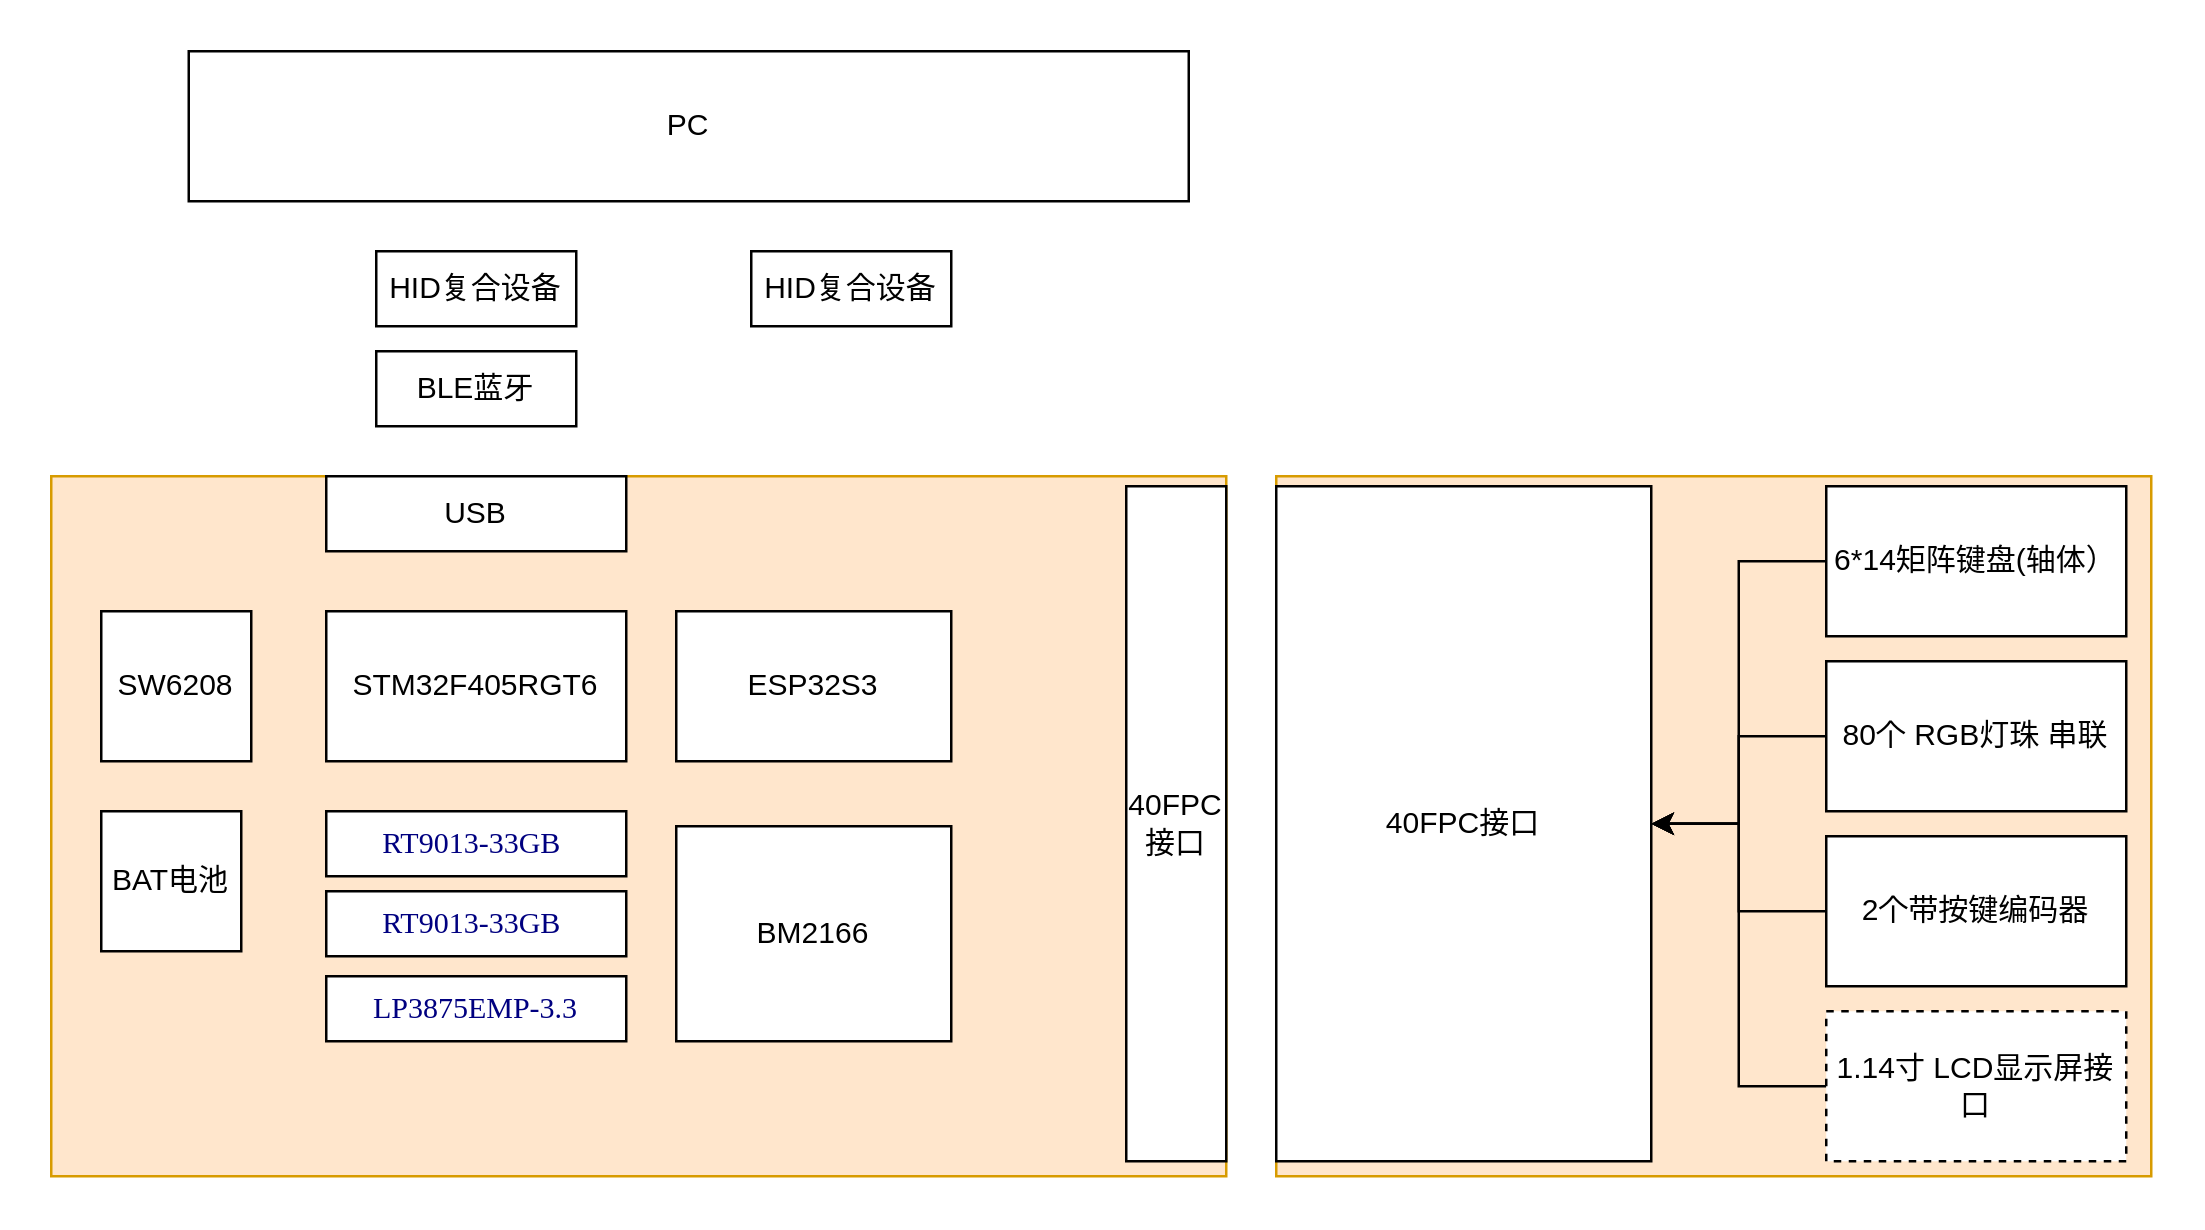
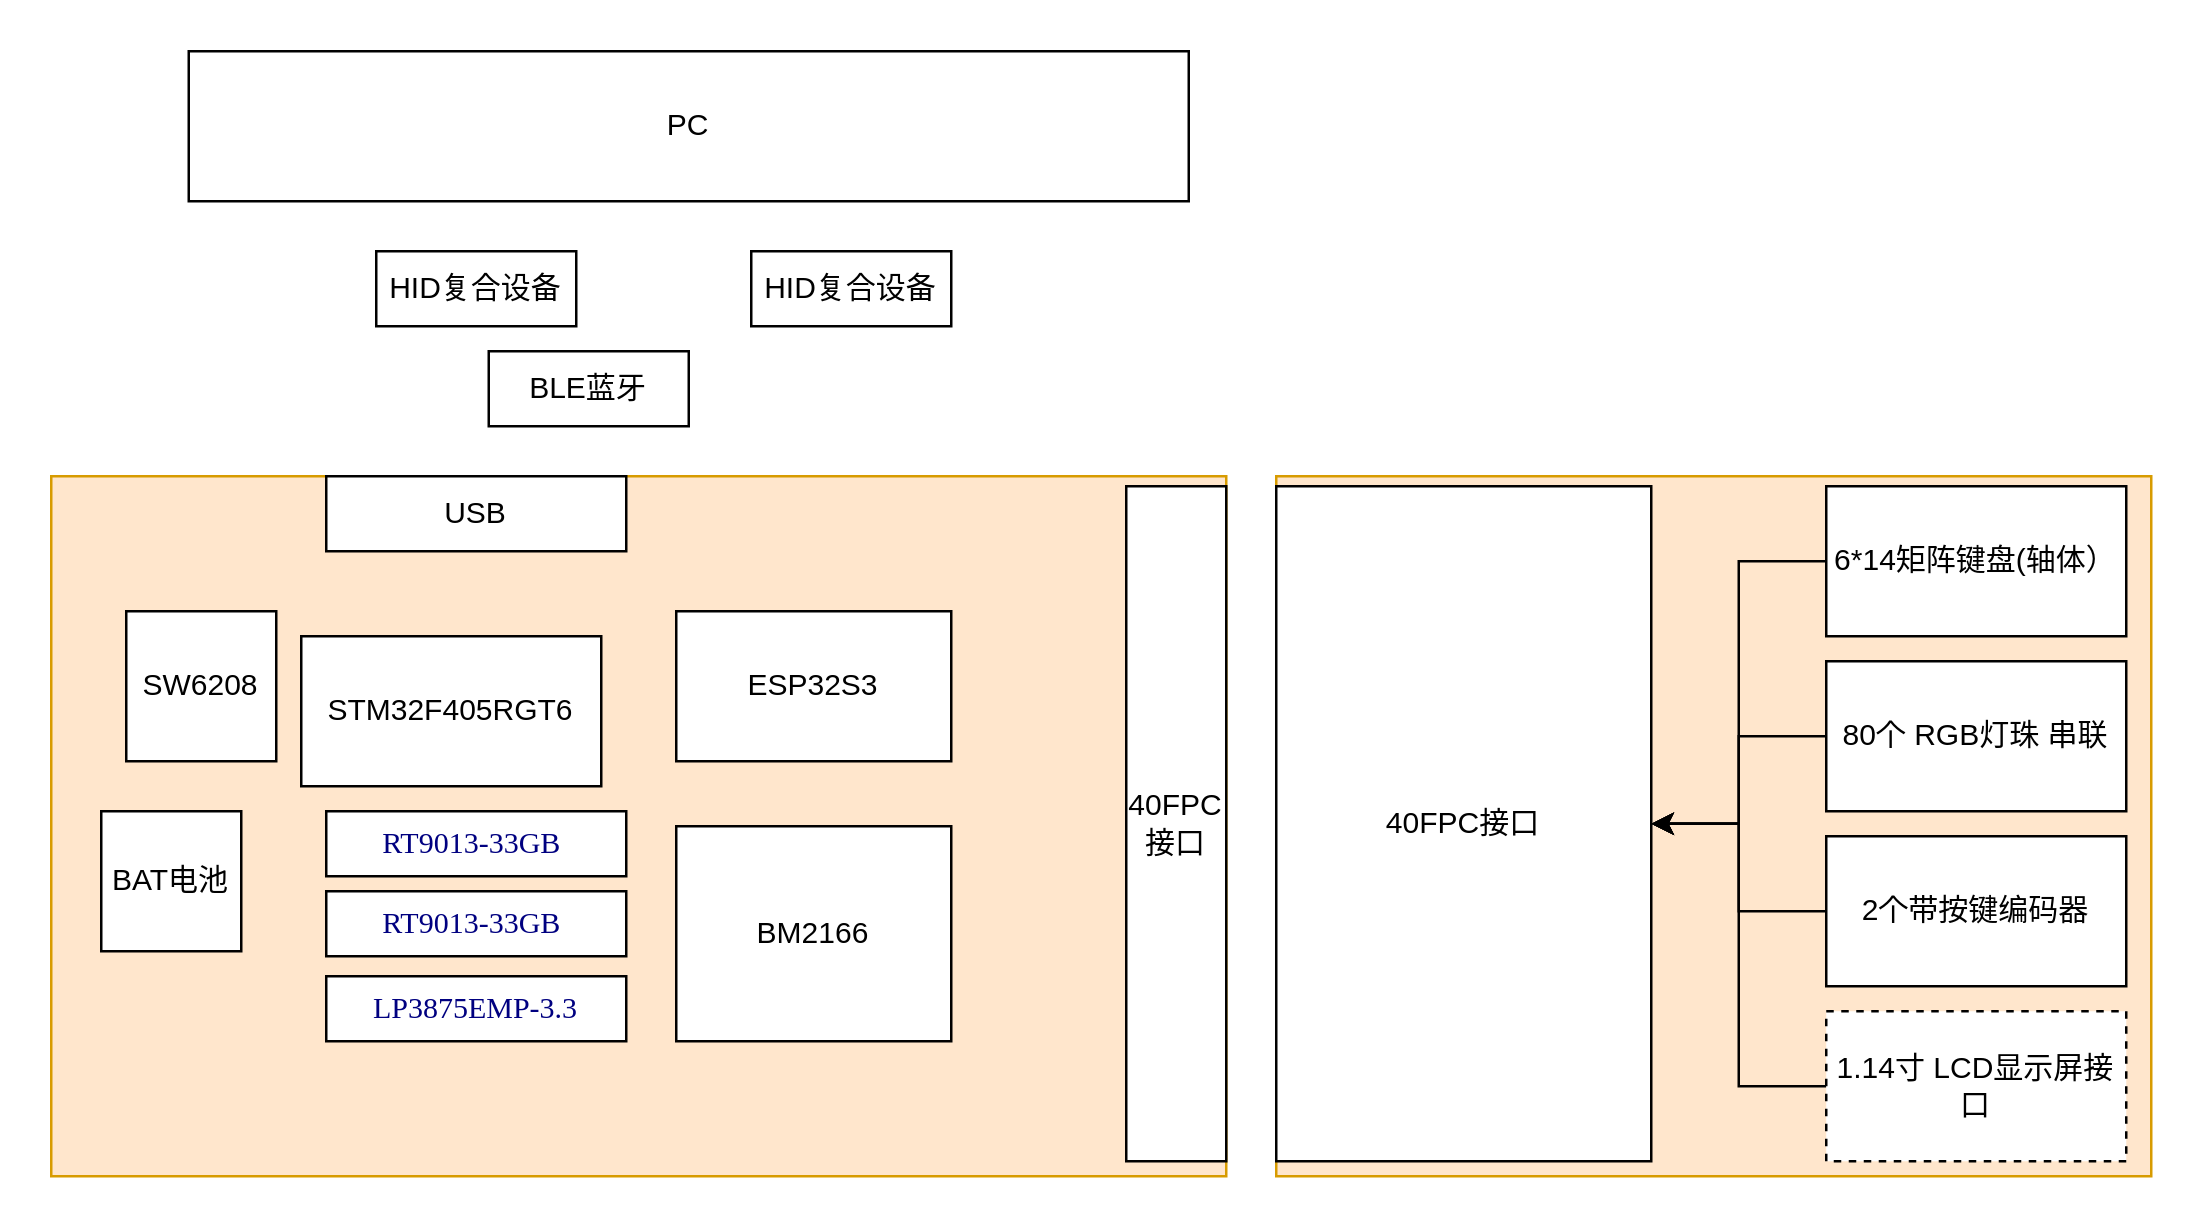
(476, 389) -> (589, 389)
(176, 686) -> (201, 686)
(476, 686) -> (451, 711)
